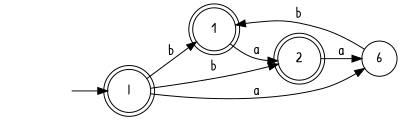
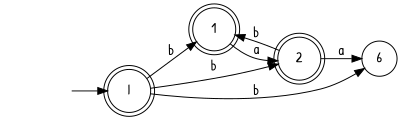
(307, 25) -> (262, 44)
(257, 91) -> (257, 91)
